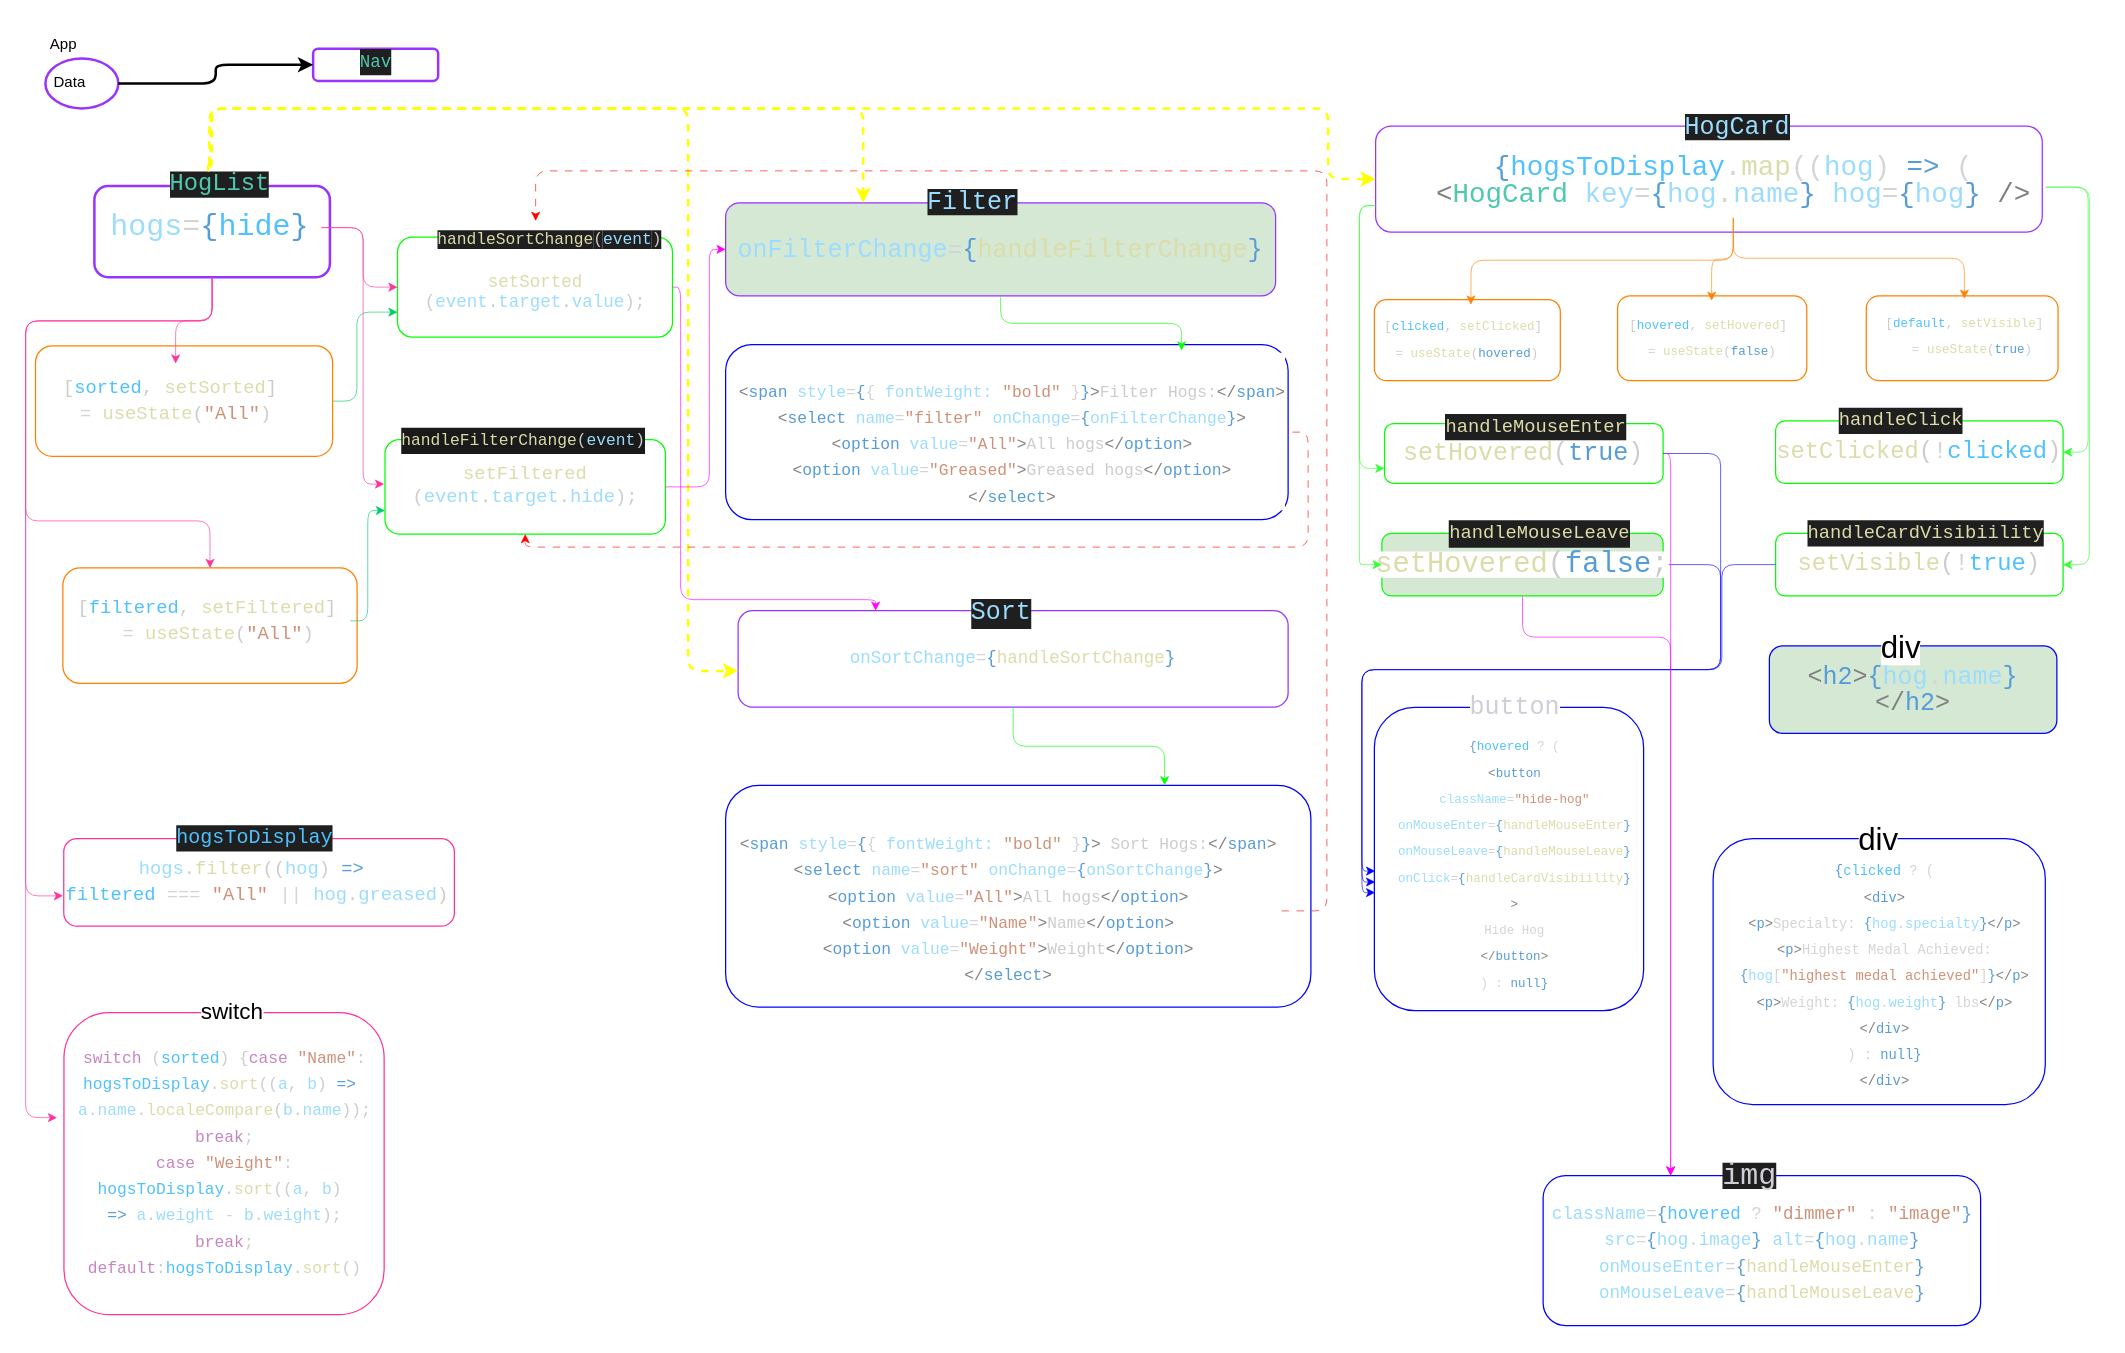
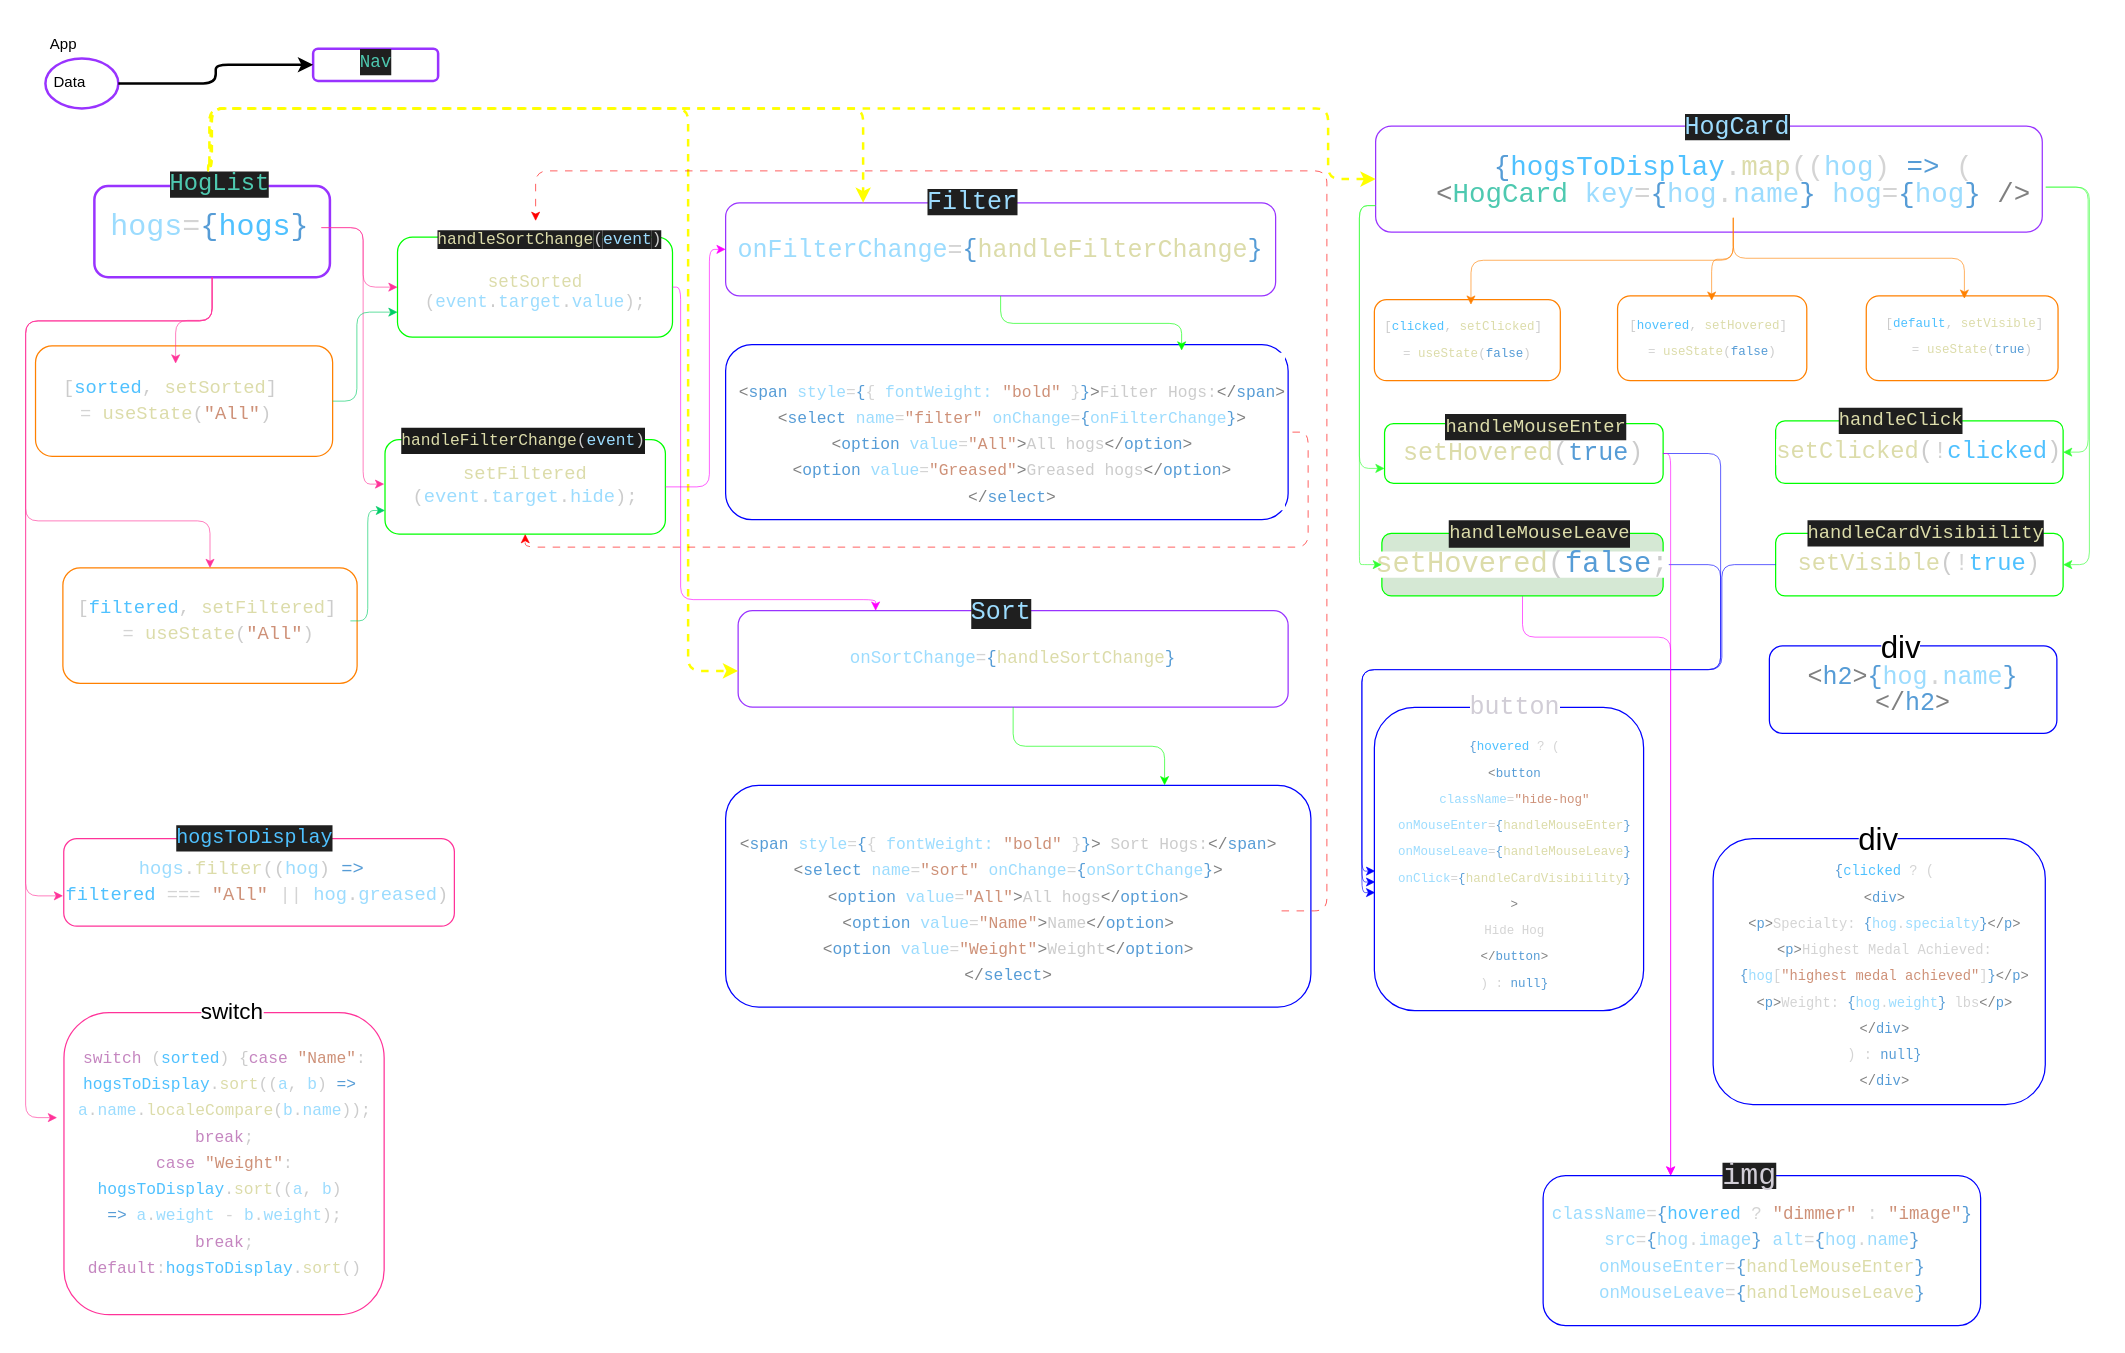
(210, 227) -> (210, 227)
(1001, 249) -> (1001, 249)
(1468, 339) -> (1468, 339)
(1913, 689) -> (1913, 689)
